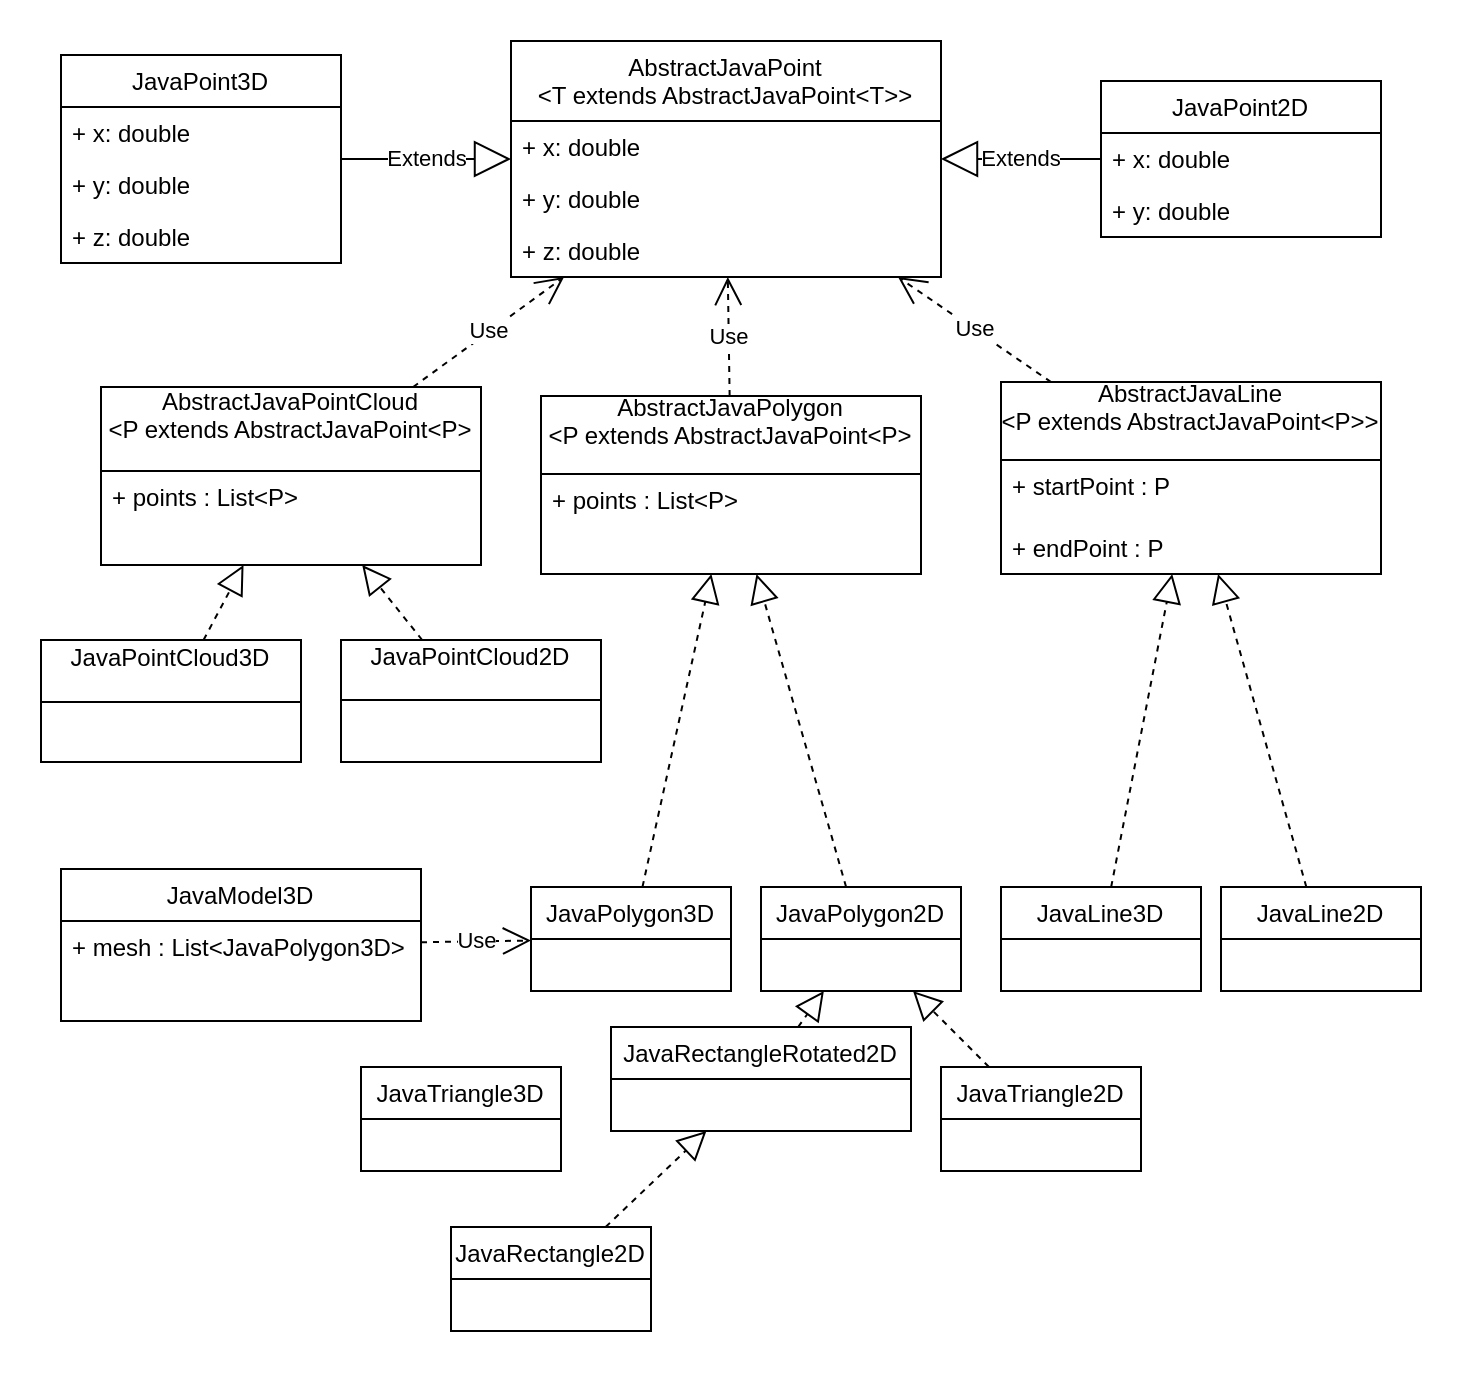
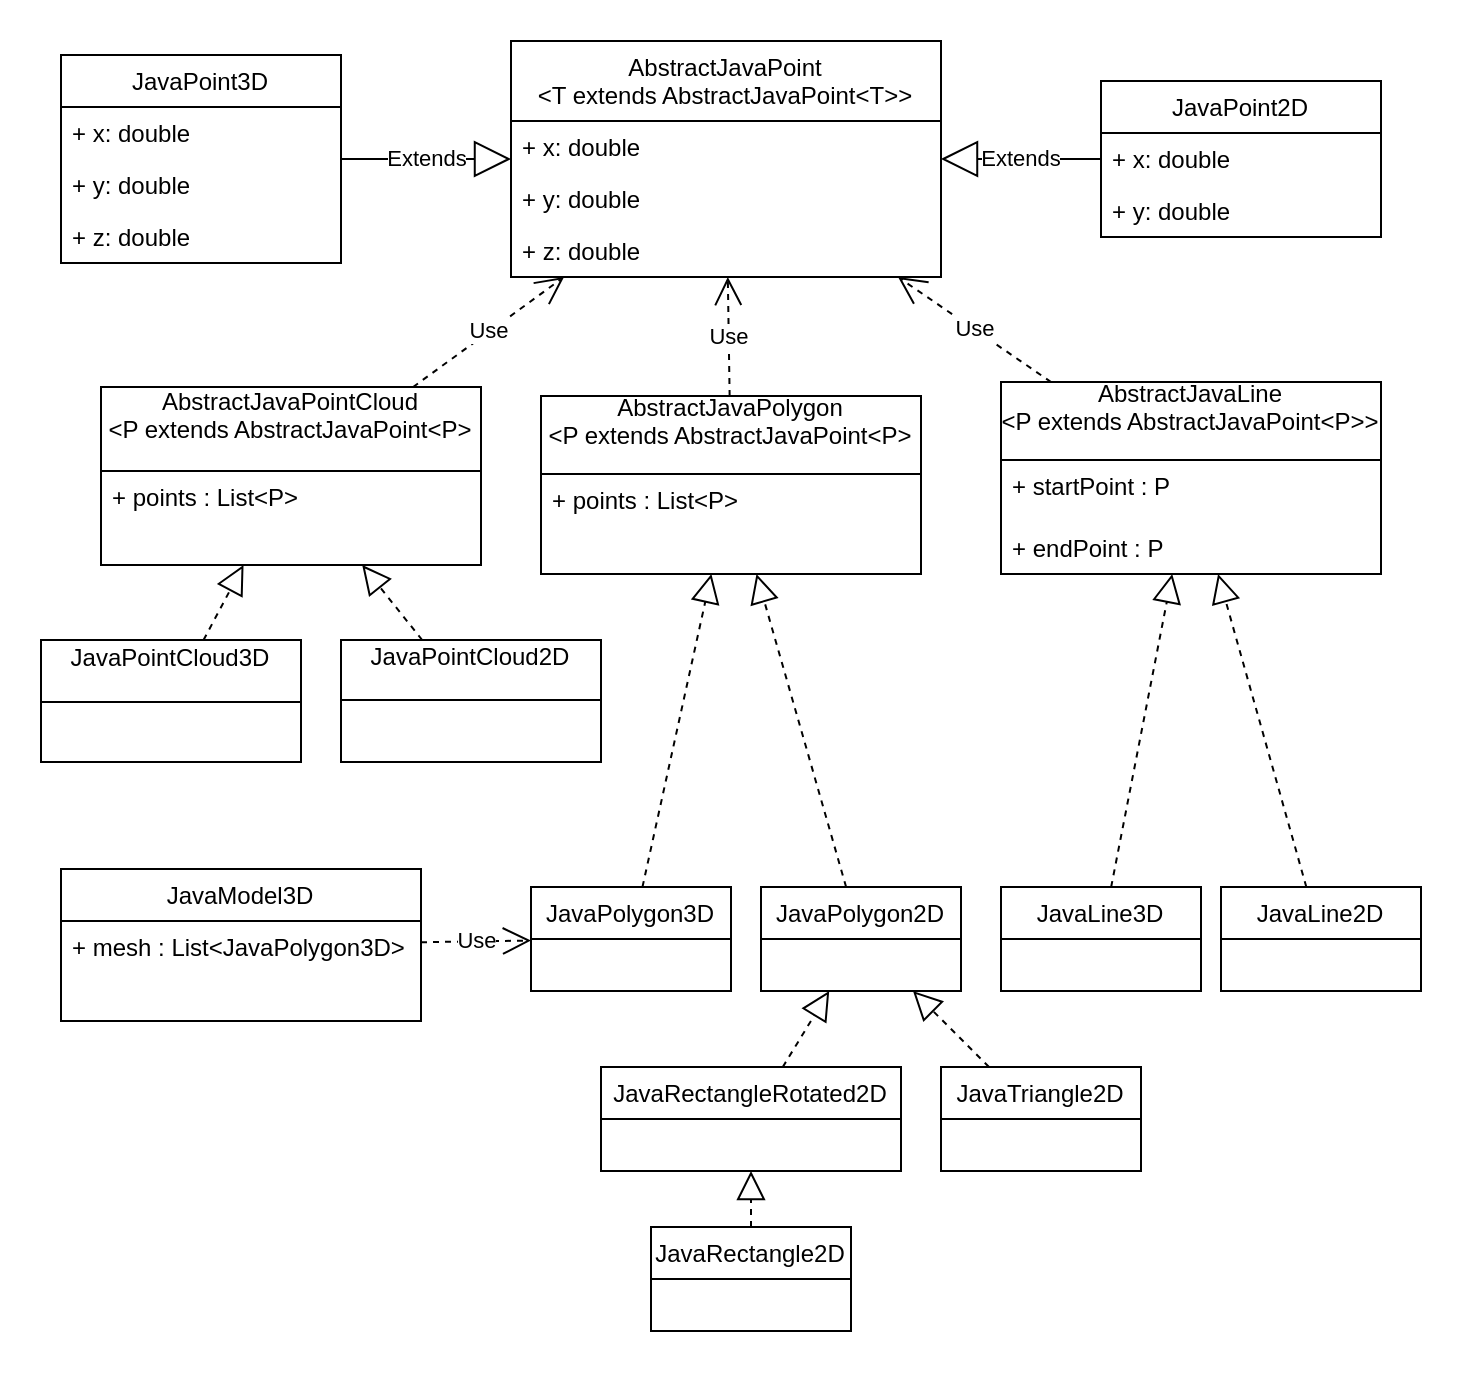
(761, 1079) -> (751, 1119)
(461, 1119) -> none
(551, 1279) -> (751, 1279)
